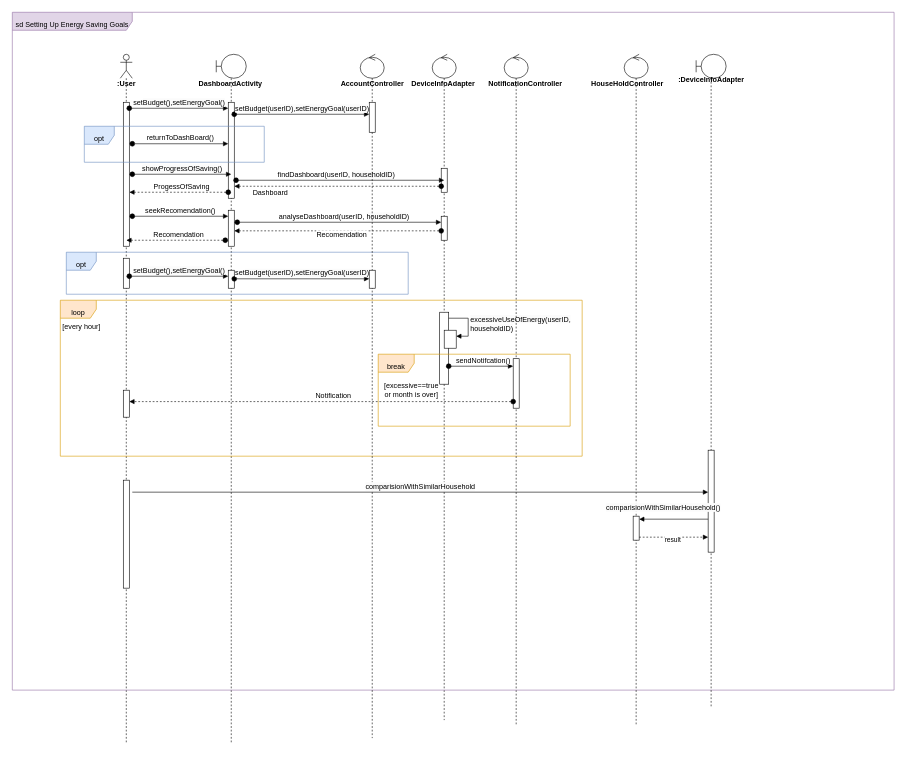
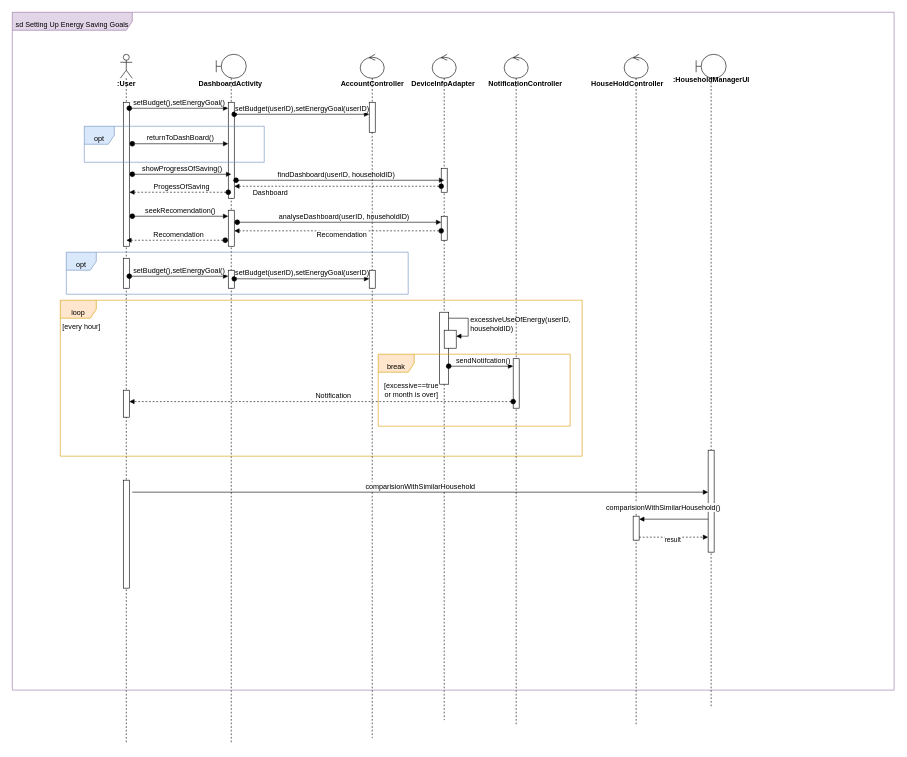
(712, 84) -> (712, 84)
